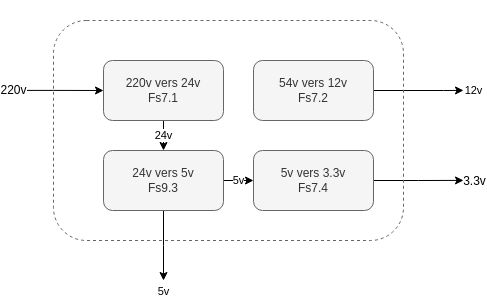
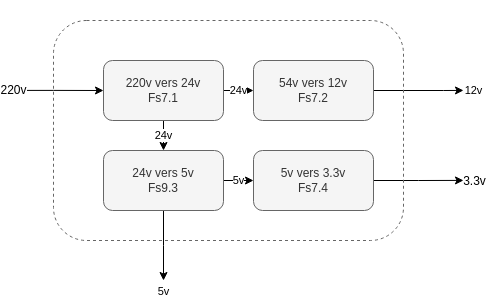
none -> (235, 91)
